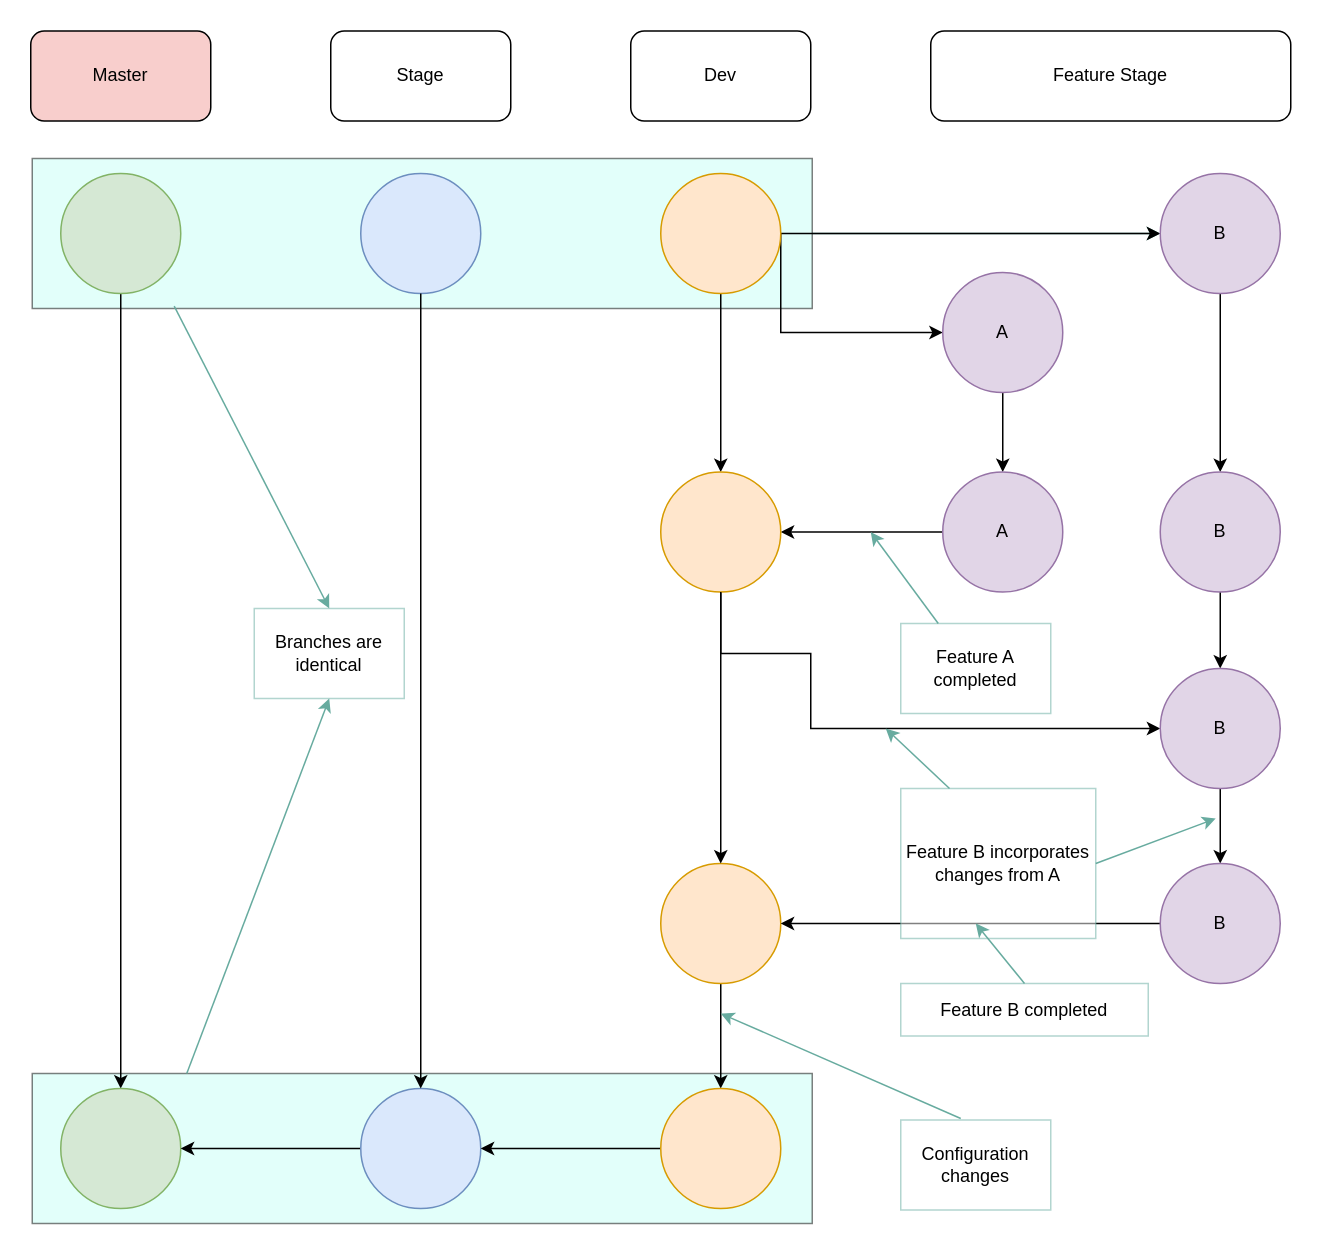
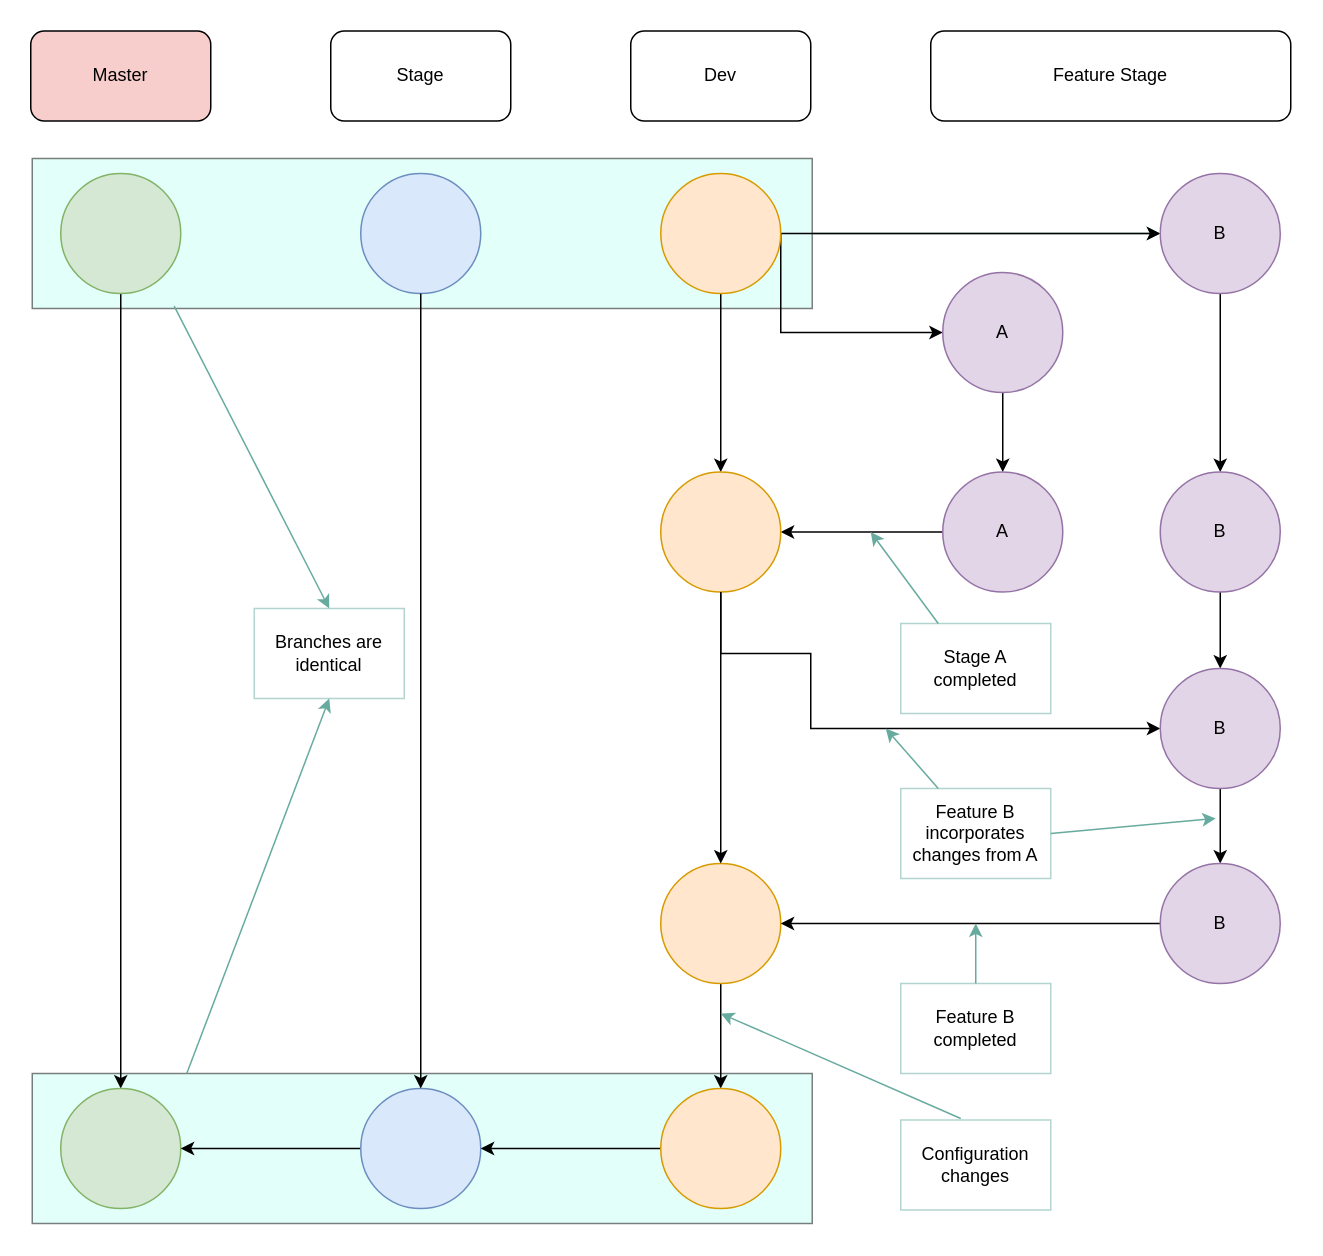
(976, 668) -> (976, 668)
(998, 863) -> (976, 833)
(1025, 1010) -> (976, 1028)
